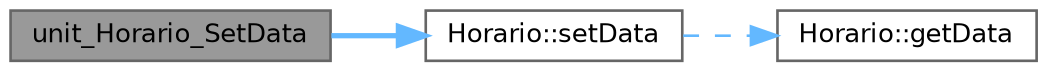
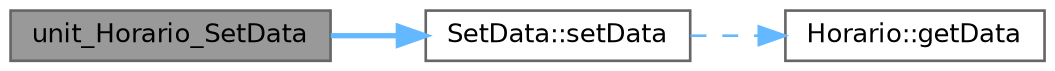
(554, 36) -> (558, 36)
